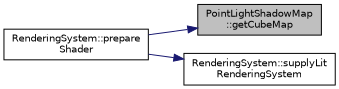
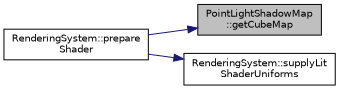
(260, 69) -> (260, 69)
